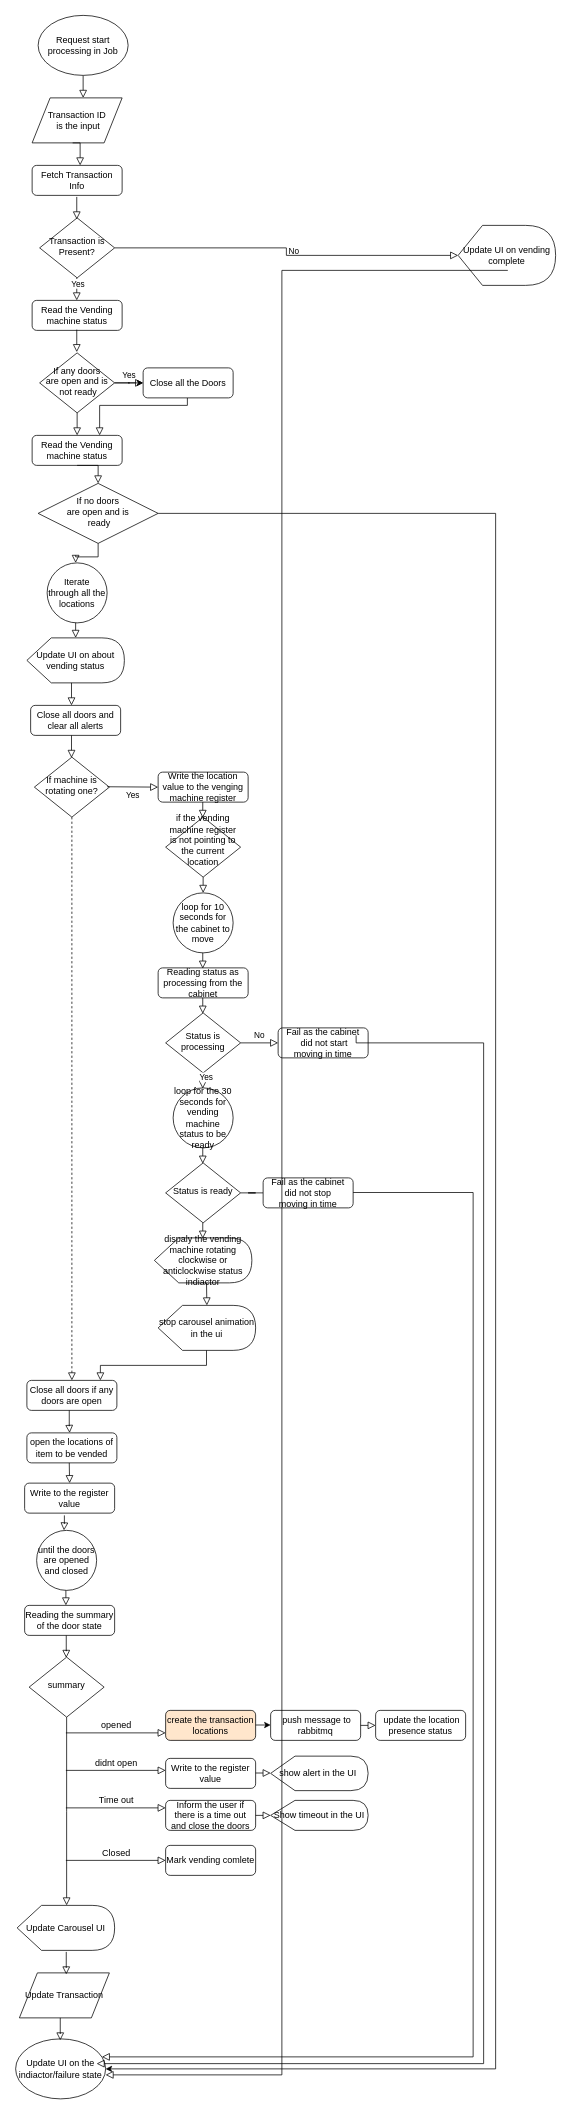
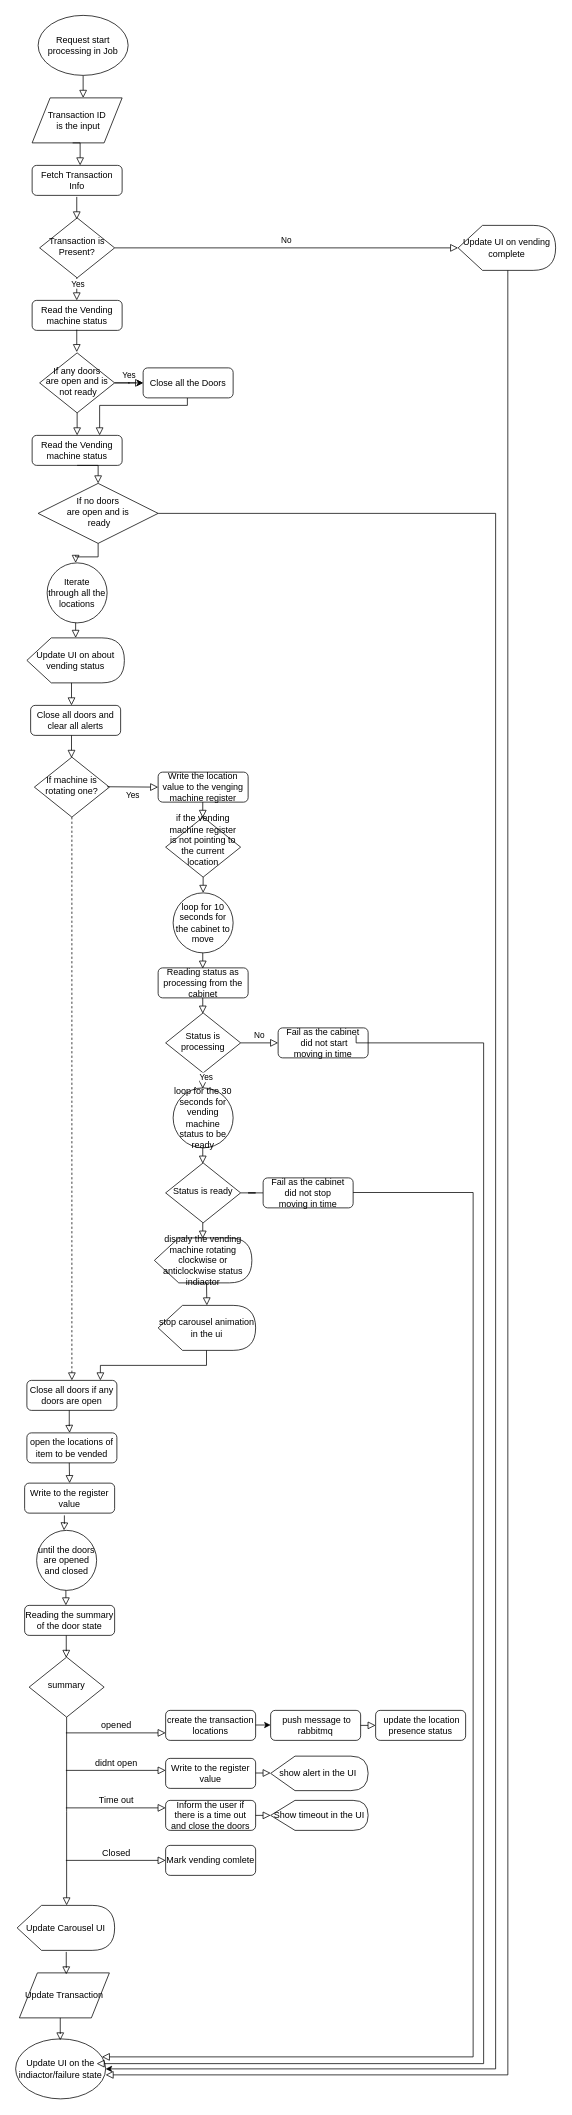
(507, 255) -> (507, 248)
(210, 1725) -> (210, 1725)
